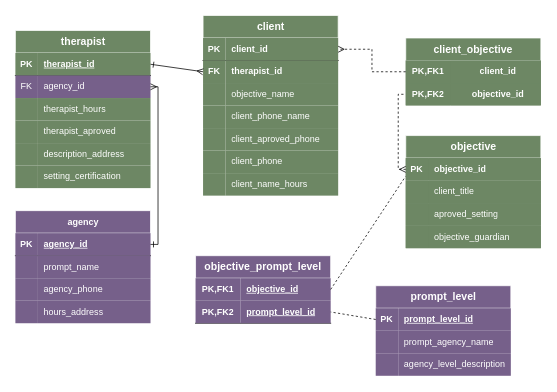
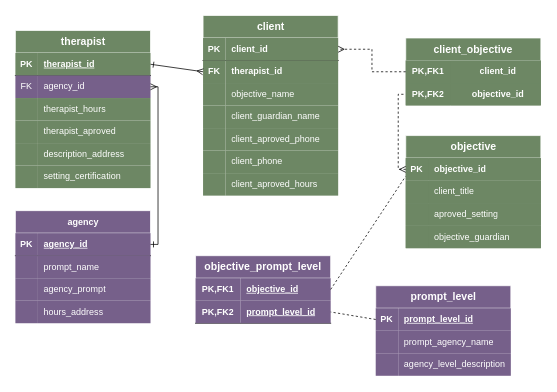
(272, 117) -> (278, 117)
(272, 184) -> (279, 184)
(74, 289) -> (77, 289)
